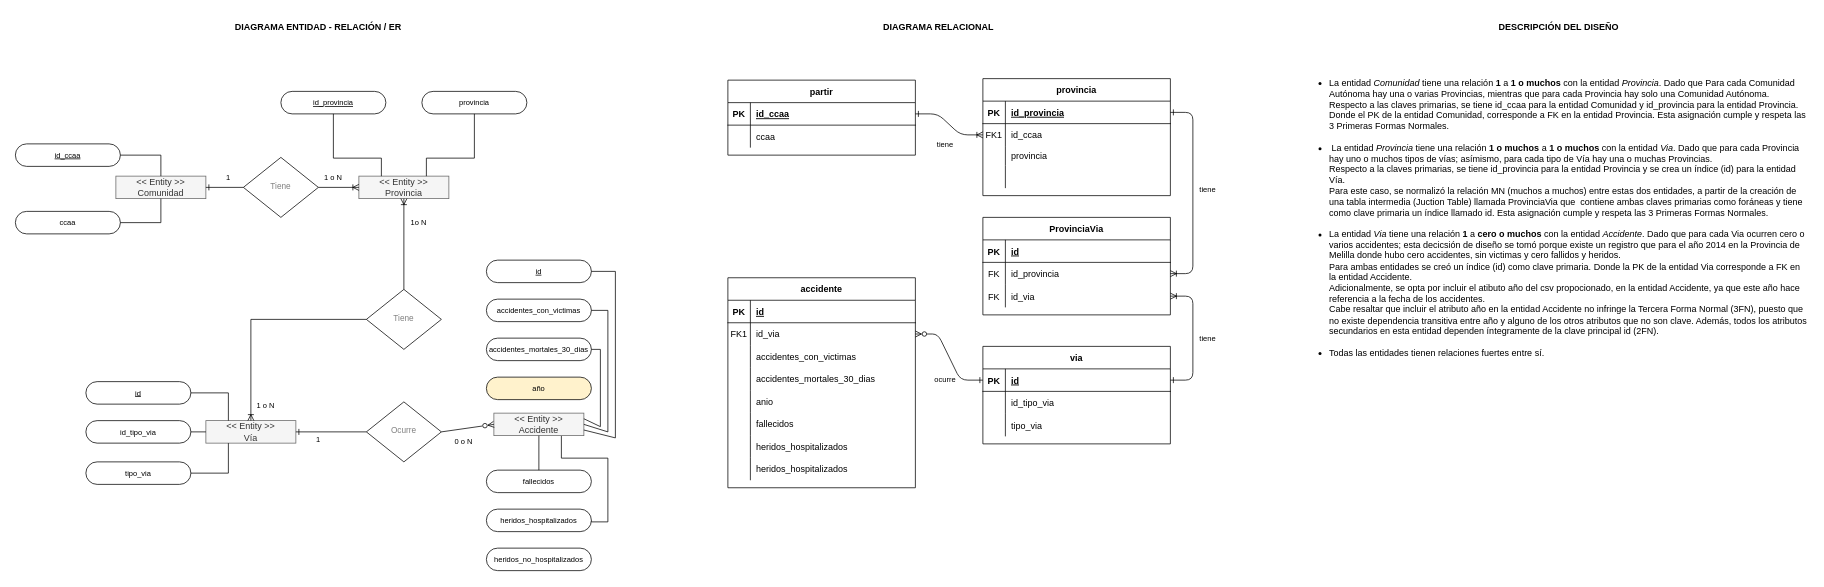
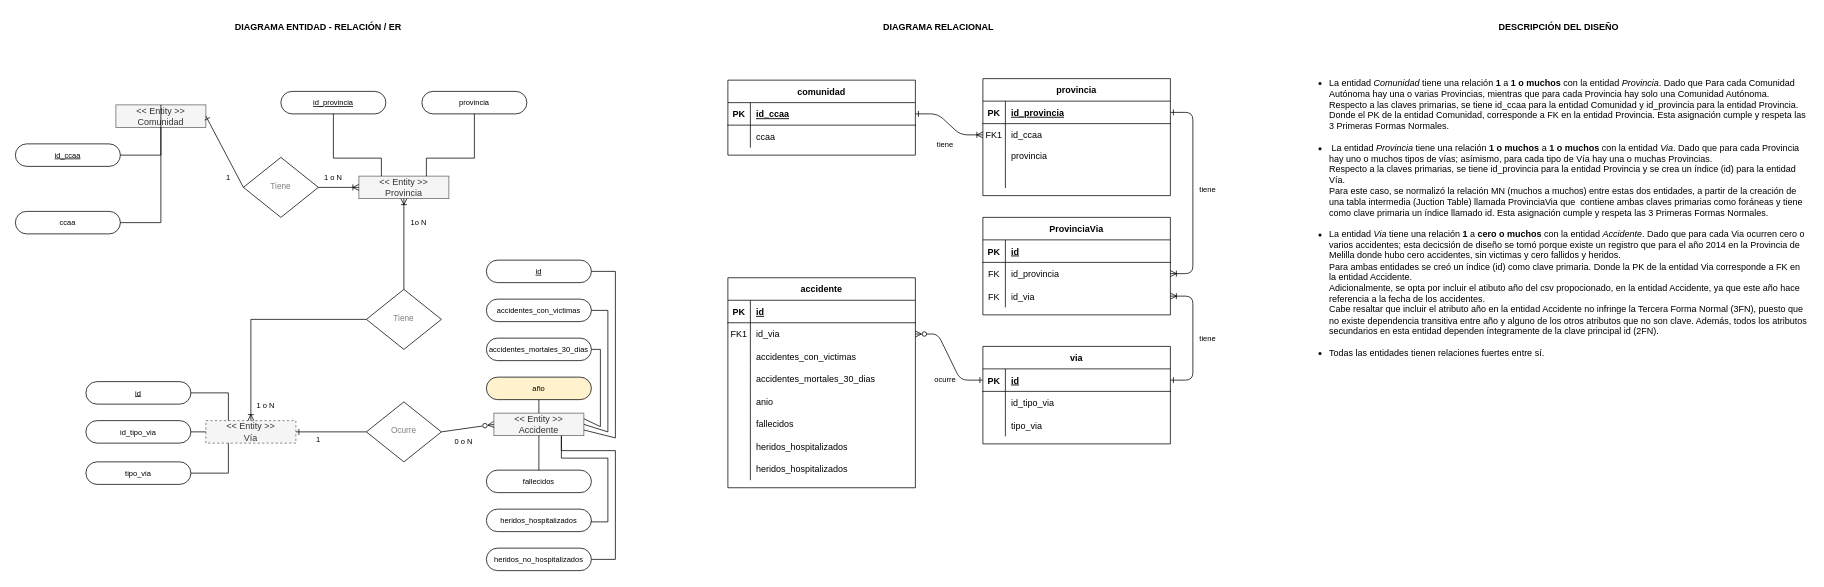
(821, 92) -> (821, 92)
(161, 187) -> (161, 116)
none -> (539, 407)
(251, 432) -> (251, 432)
none -> (615, 491)
